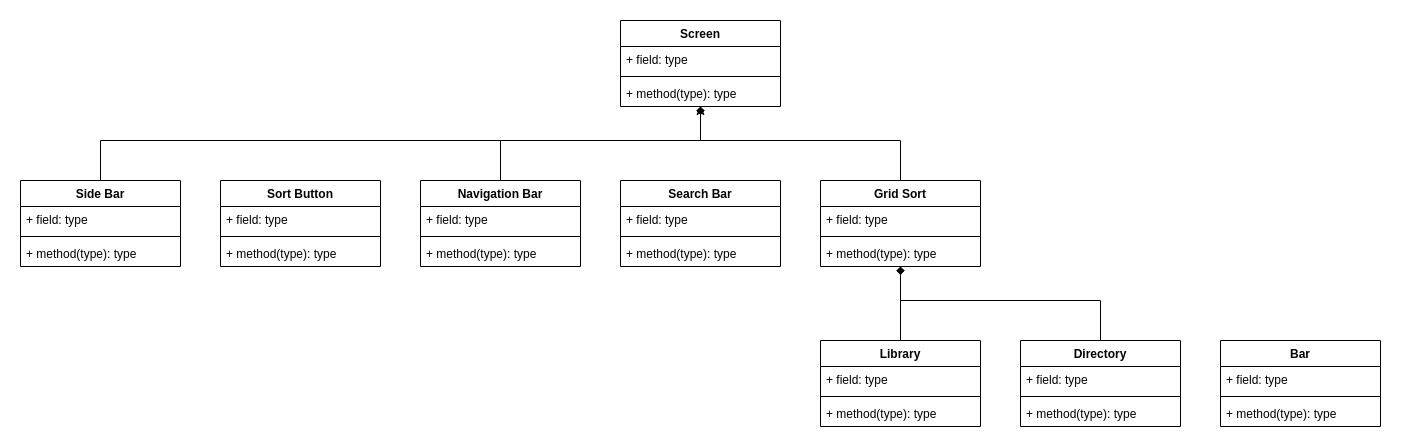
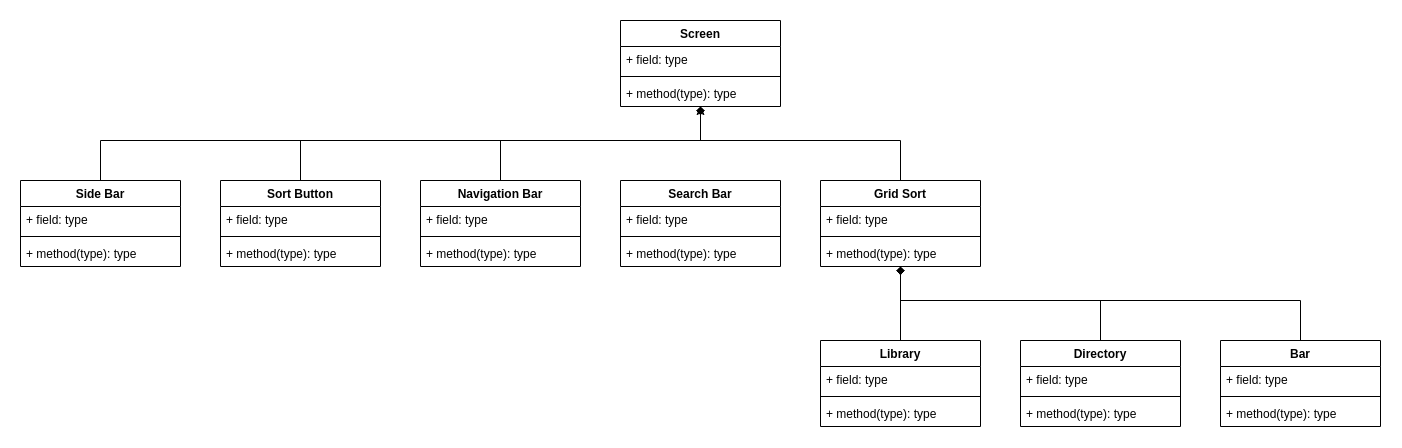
none -> (301, 162)
none -> (1222, 301)
